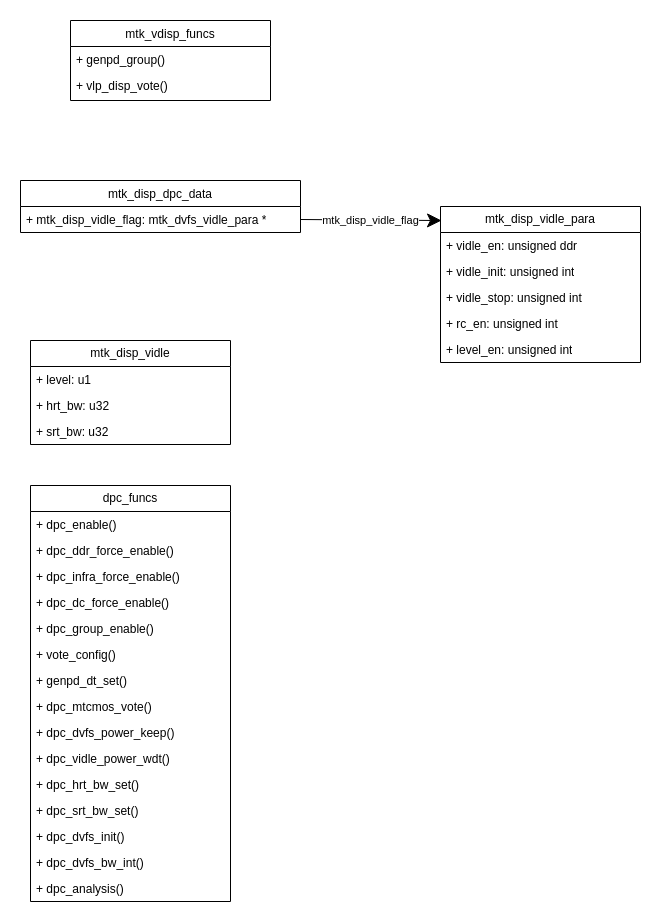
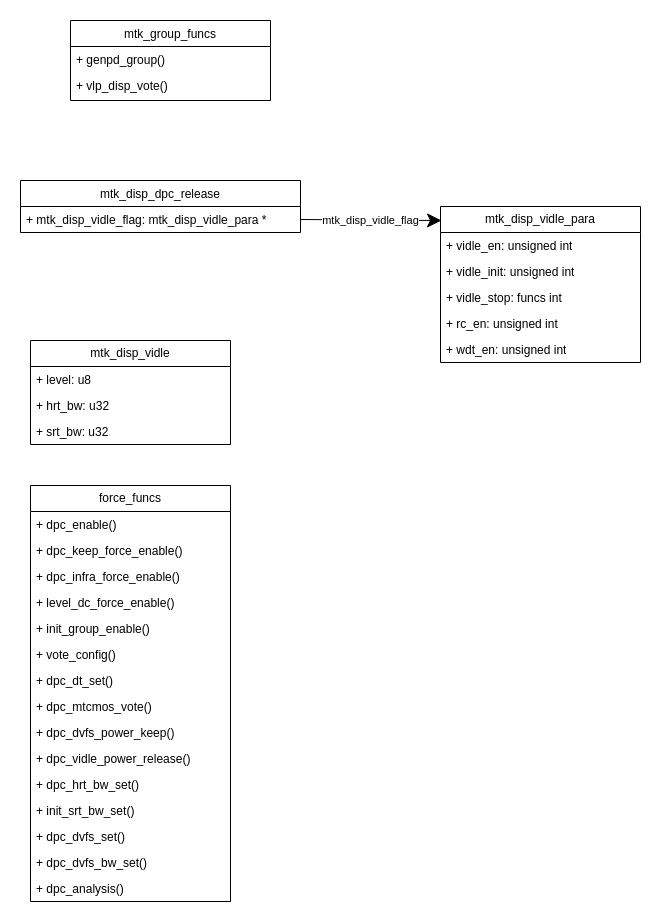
(170, 34) -> (170, 34)
(161, 195) -> (161, 195)
(159, 221) -> (157, 221)
(516, 247) -> (515, 247)
(521, 299) -> (513, 299)
(515, 351) -> (511, 351)
(66, 381) -> (66, 381)
(131, 499) -> (131, 499)
(114, 552) -> (117, 552)
(111, 604) -> (114, 604)
(101, 630) -> (101, 630)
(89, 682) -> (82, 682)
(109, 760) -> (121, 760)
(95, 812) -> (96, 812)
(89, 838) -> (89, 838)
(97, 864) -> (99, 864)
